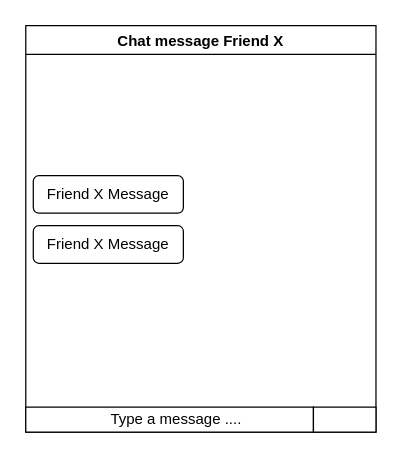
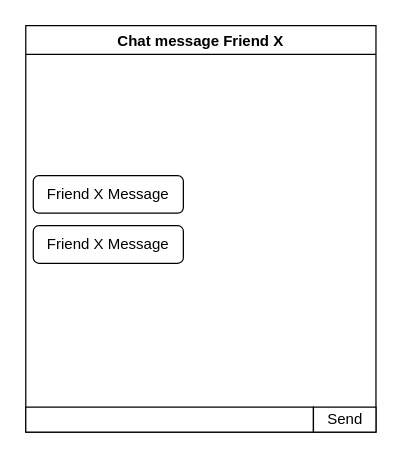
(176, 419) -> none
none -> (344, 419)
